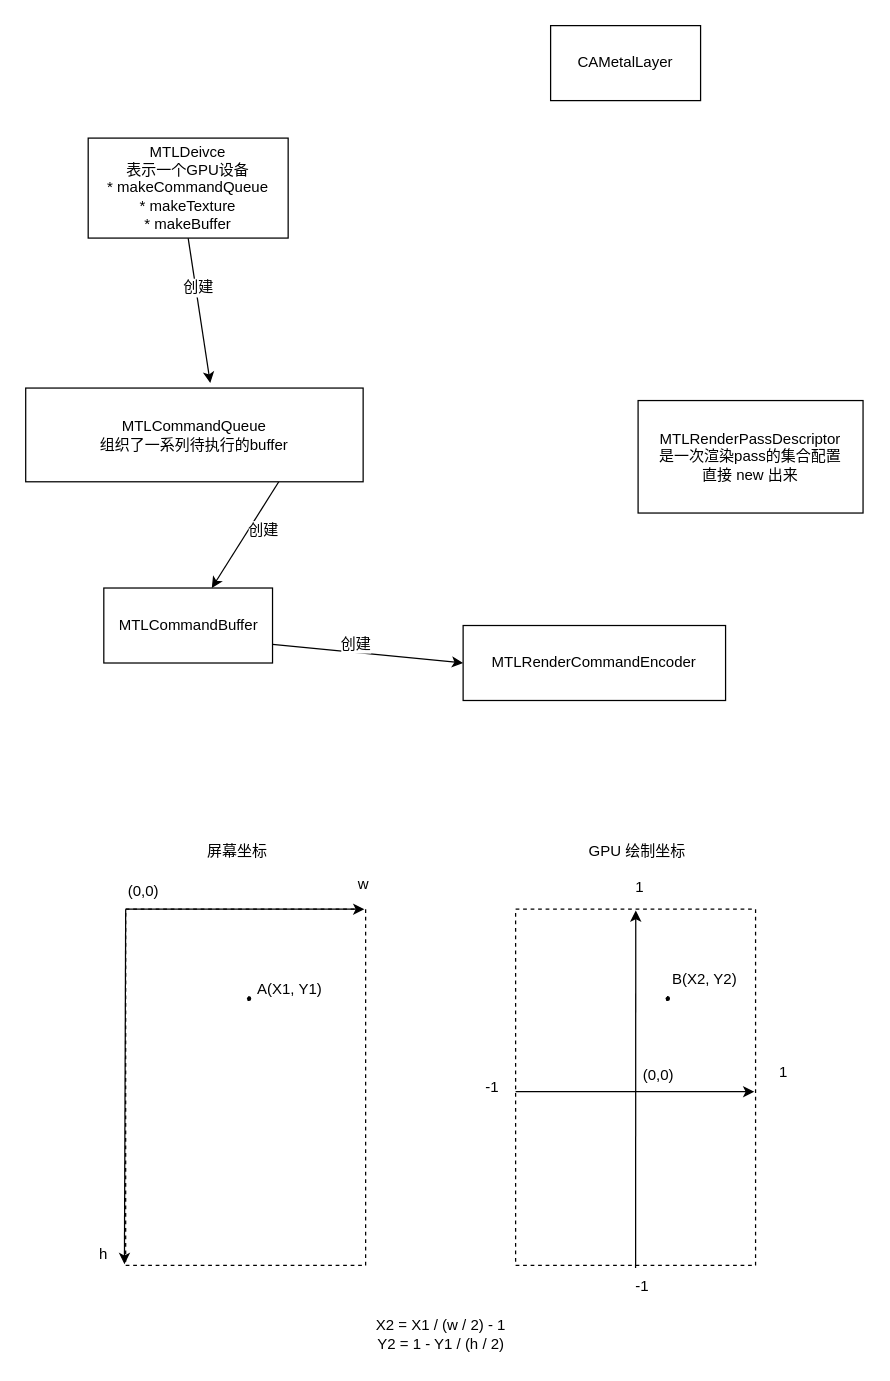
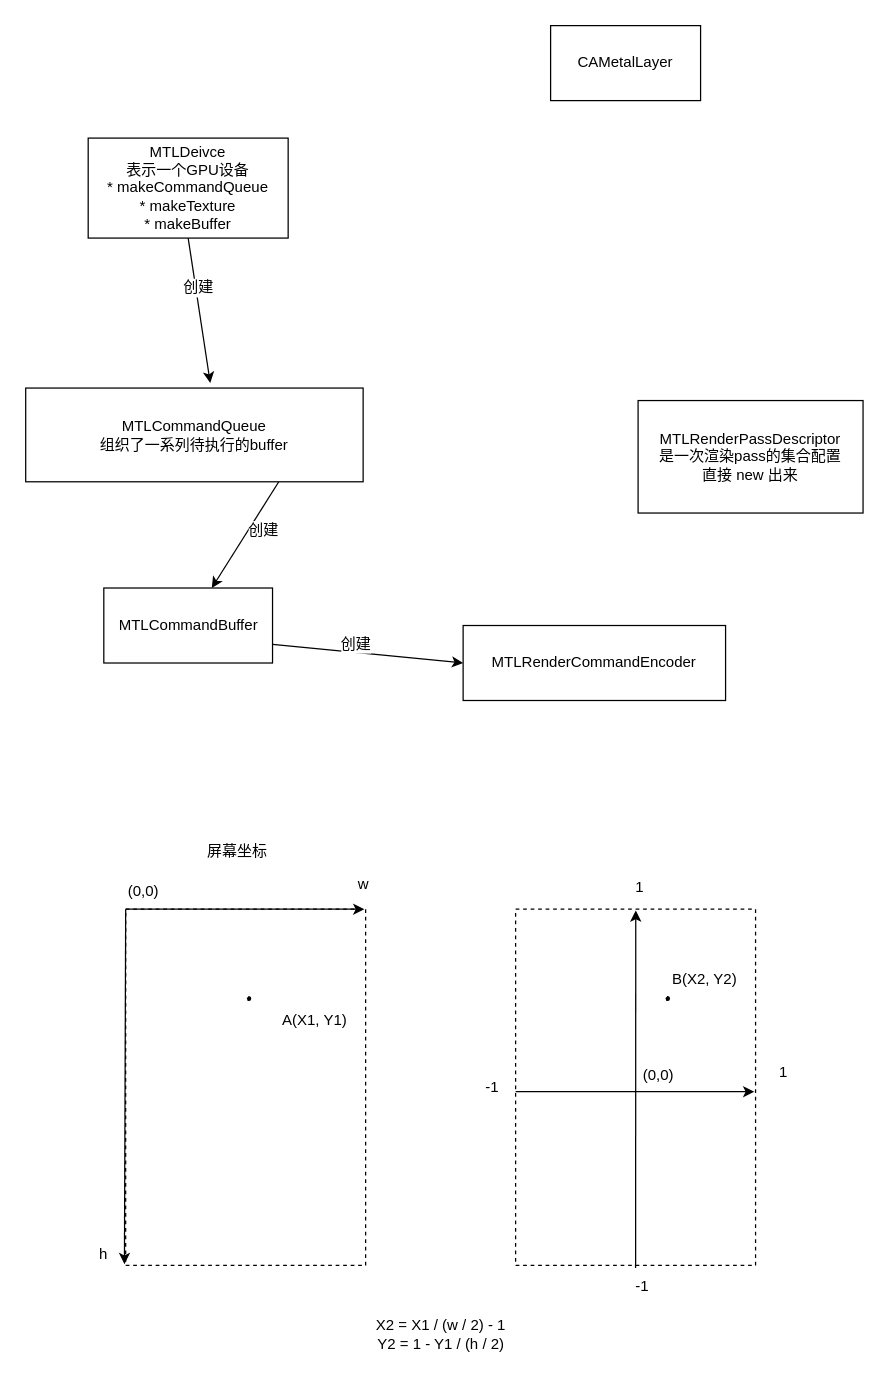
(636, 852) -> none
(290, 989) -> (315, 1020)
